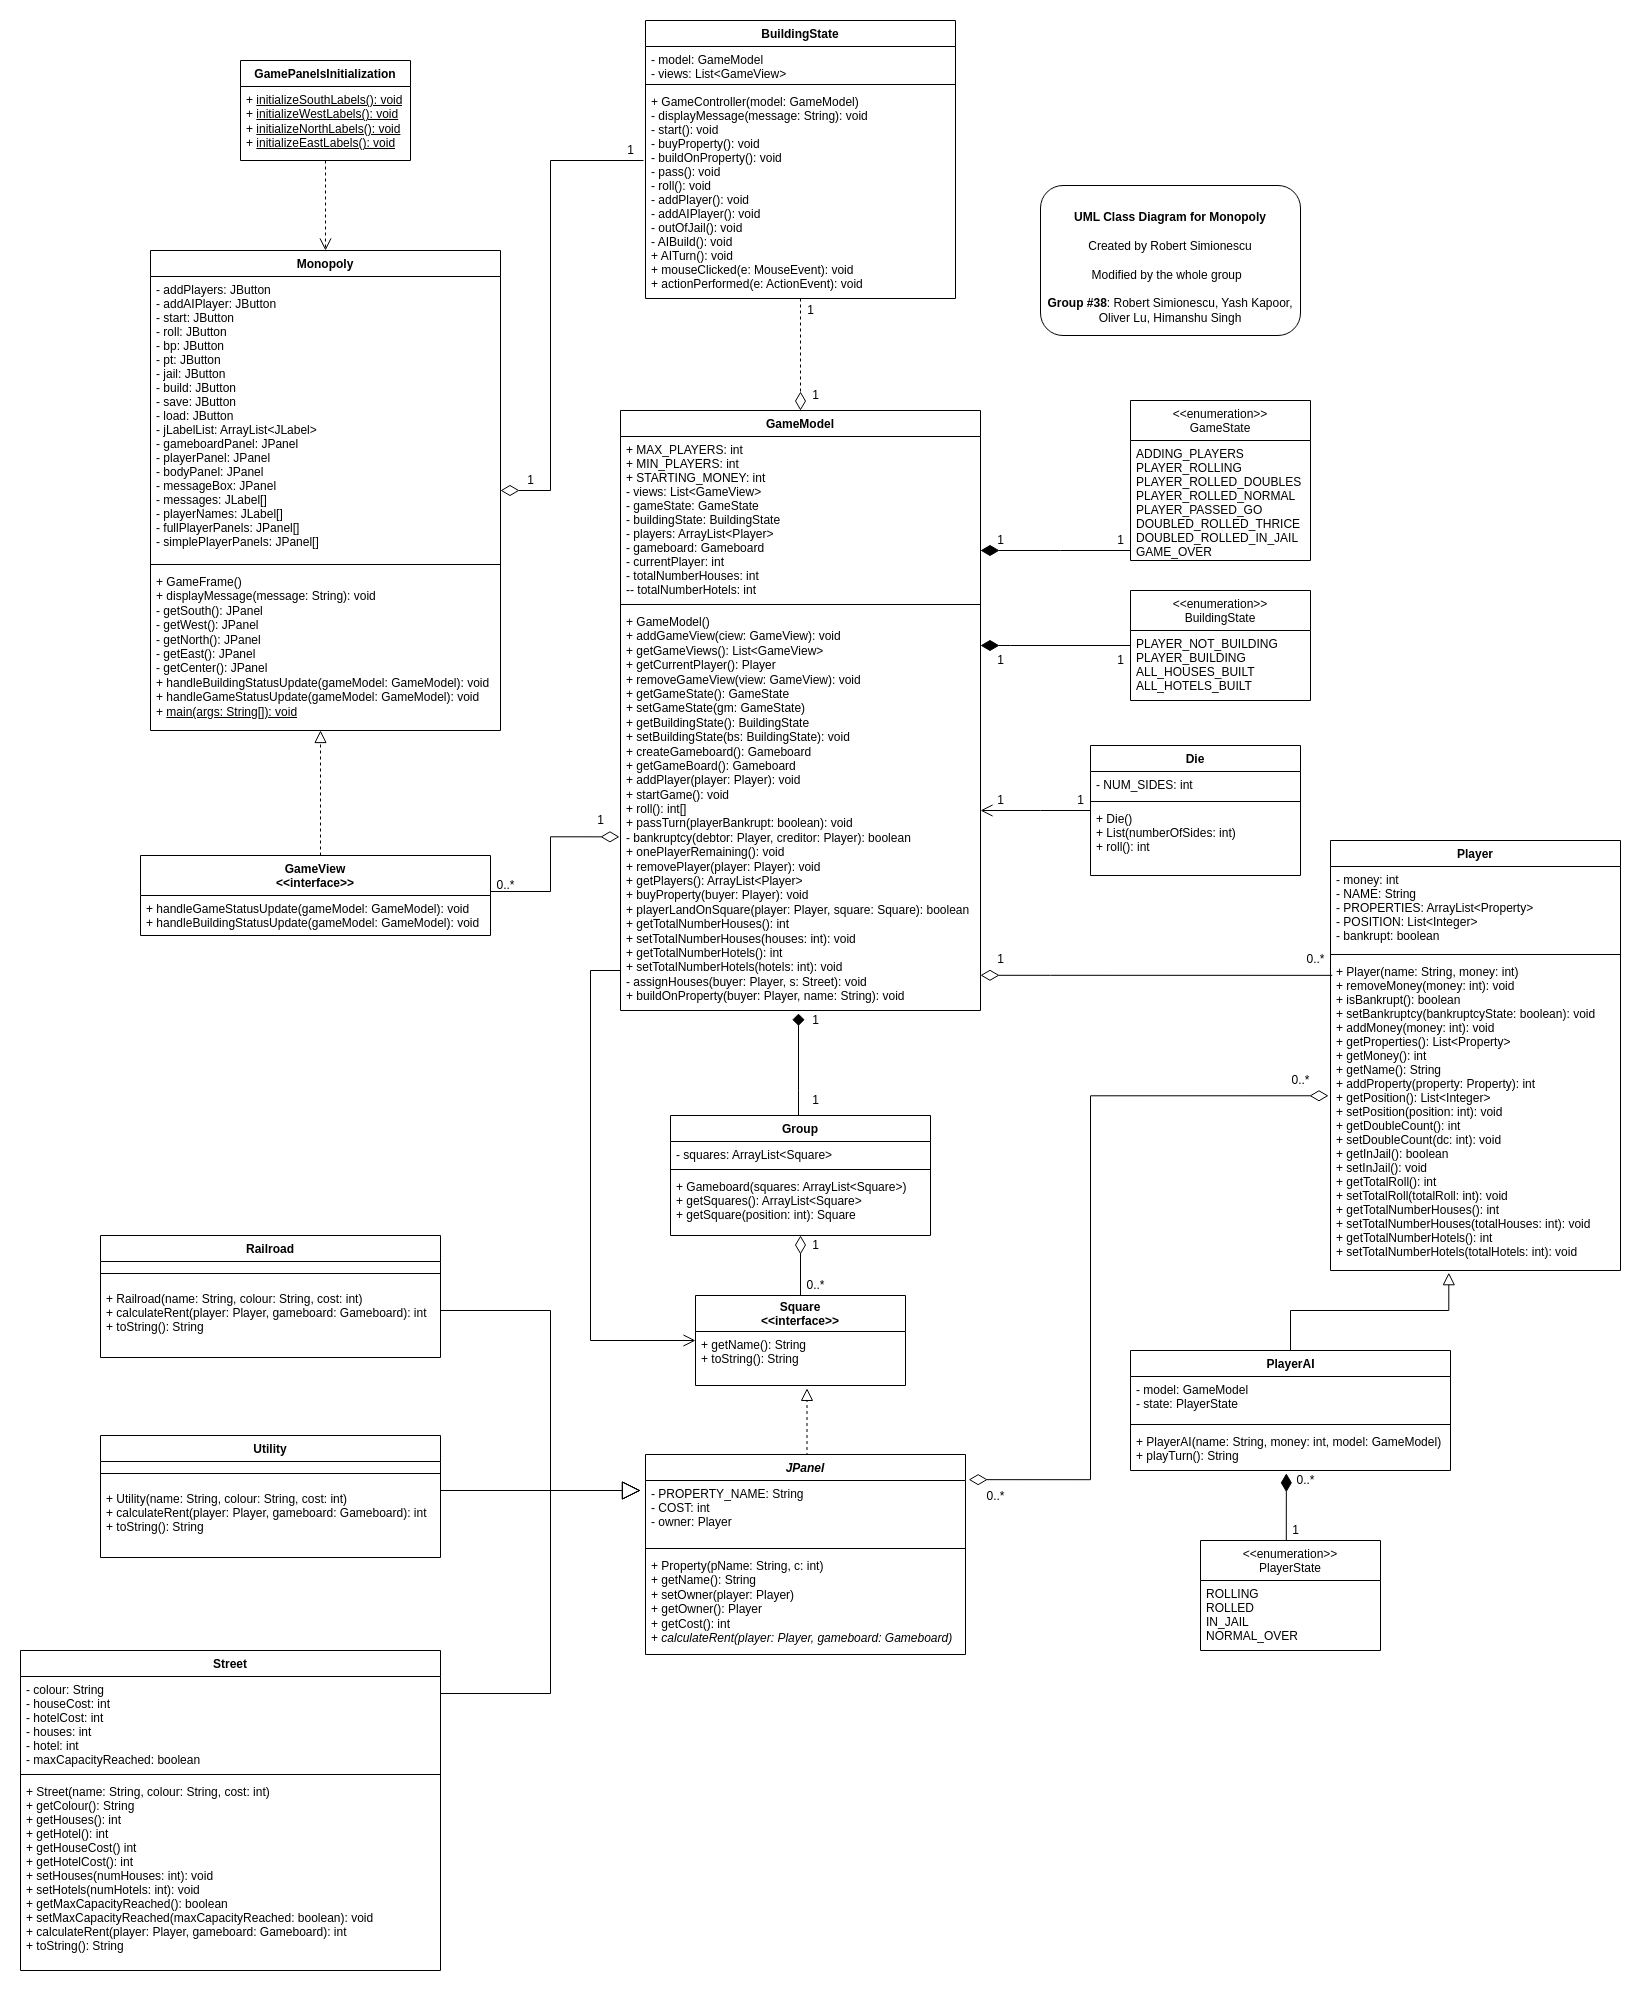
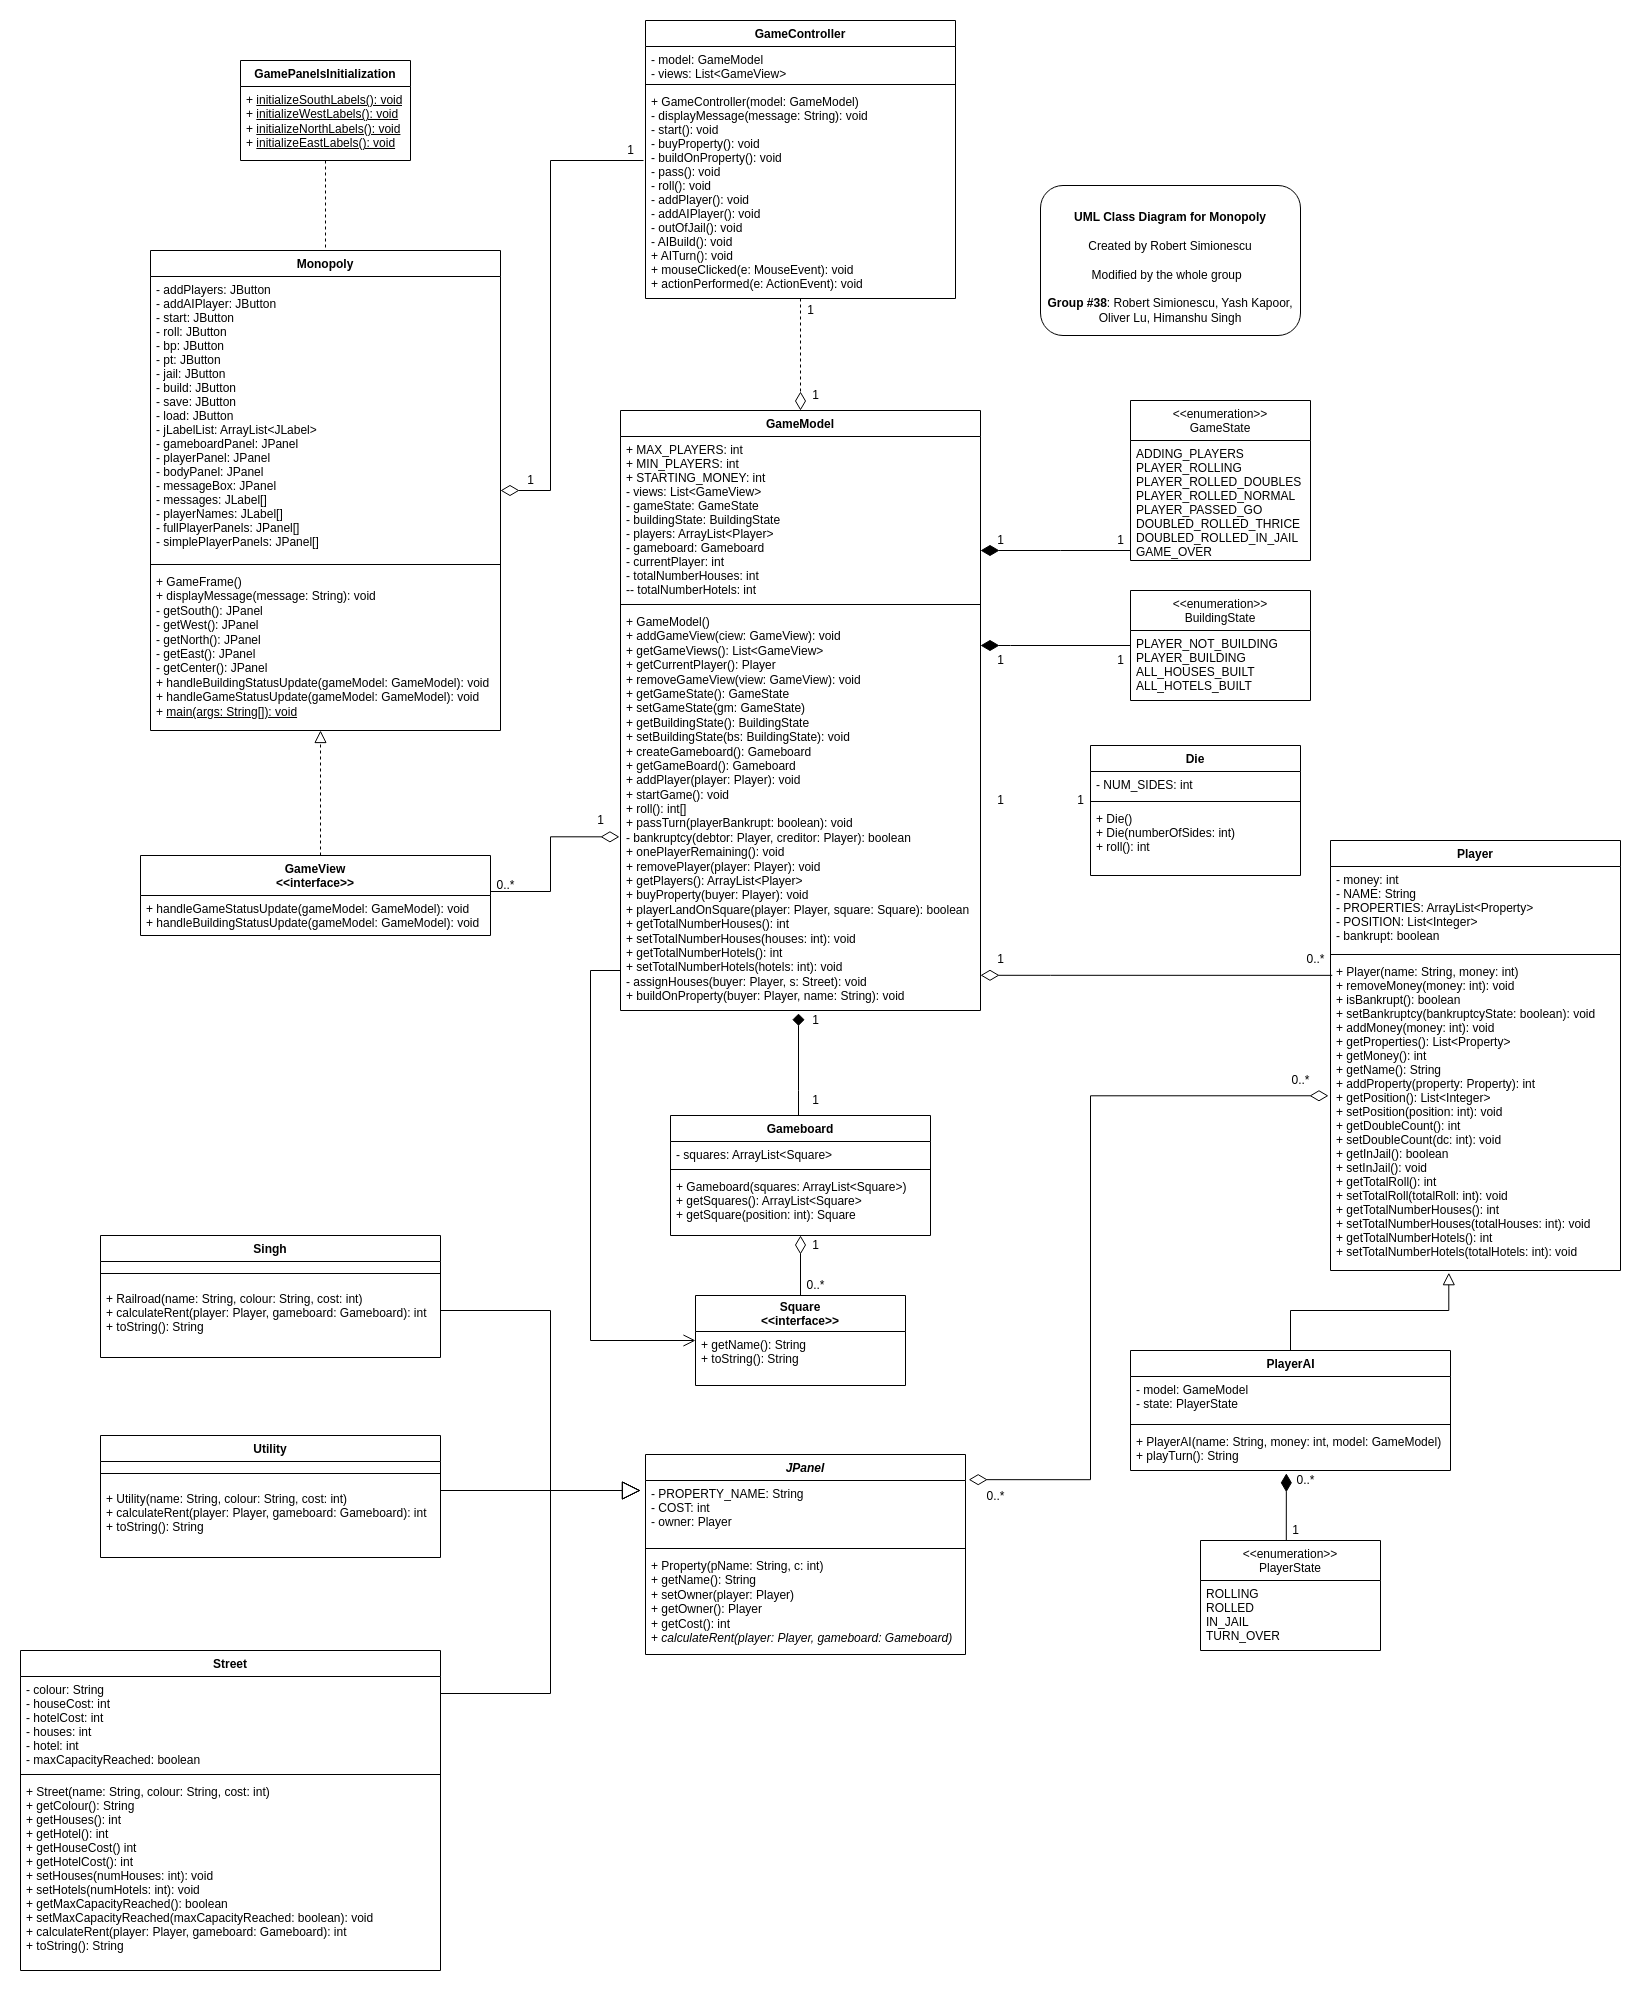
(800, 34) -> (800, 34)
(326, 244) -> (326, 245)
(1036, 811) -> none
(1116, 819) -> (1116, 819)
(800, 1129) -> (800, 1129)
(270, 1249) -> (270, 1249)
(807, 1428) -> none
(1230, 1594) -> (1230, 1594)
